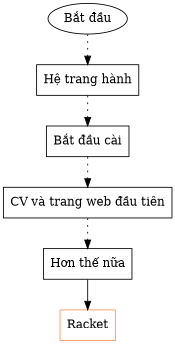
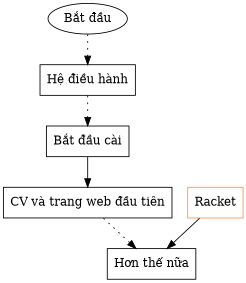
(88, 80) -> (88, 80)
(88, 168) -> (88, 168)
(88, 290) -> (187, 230)
